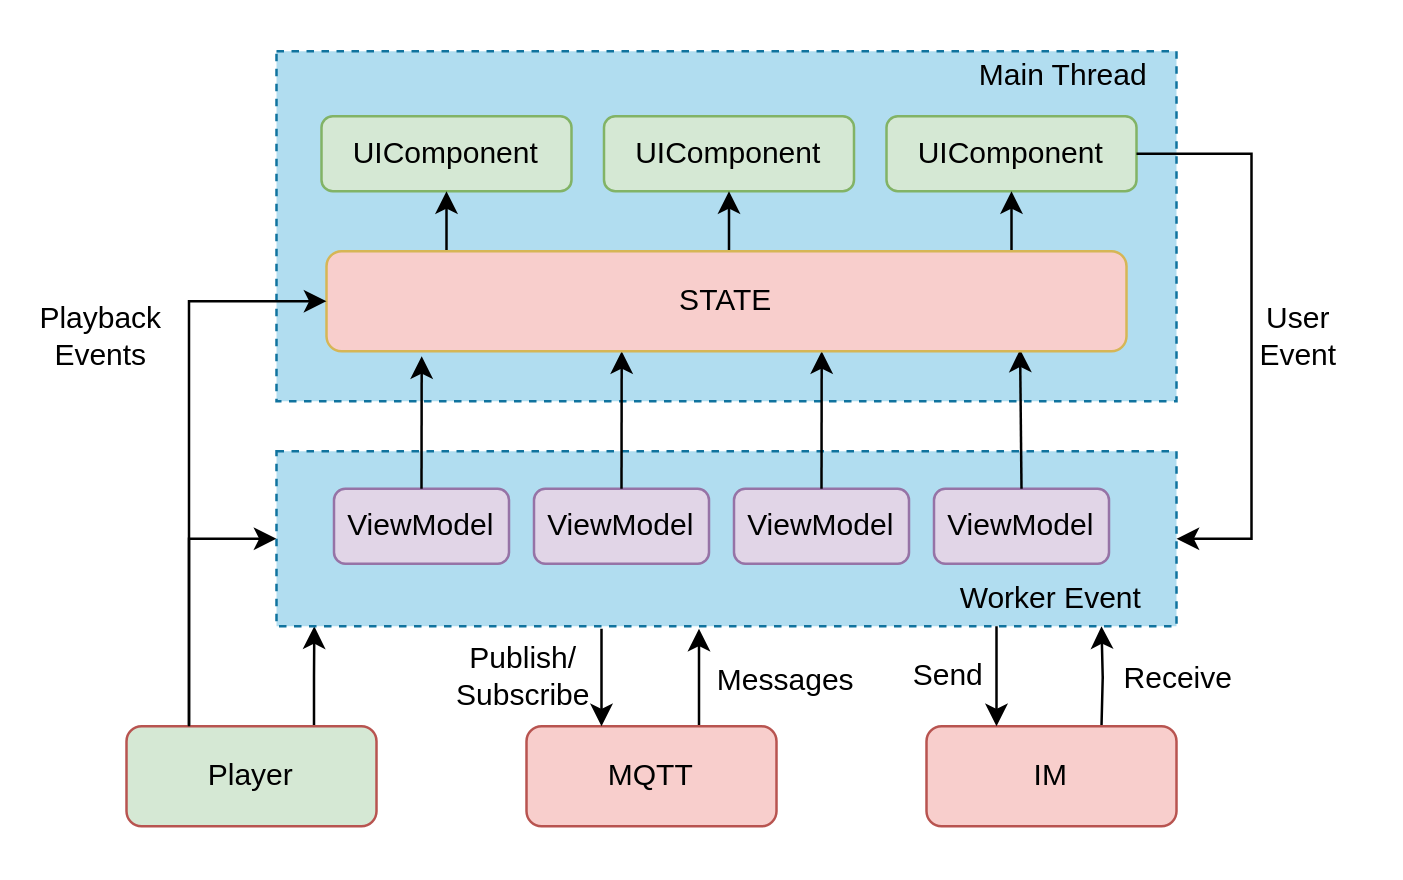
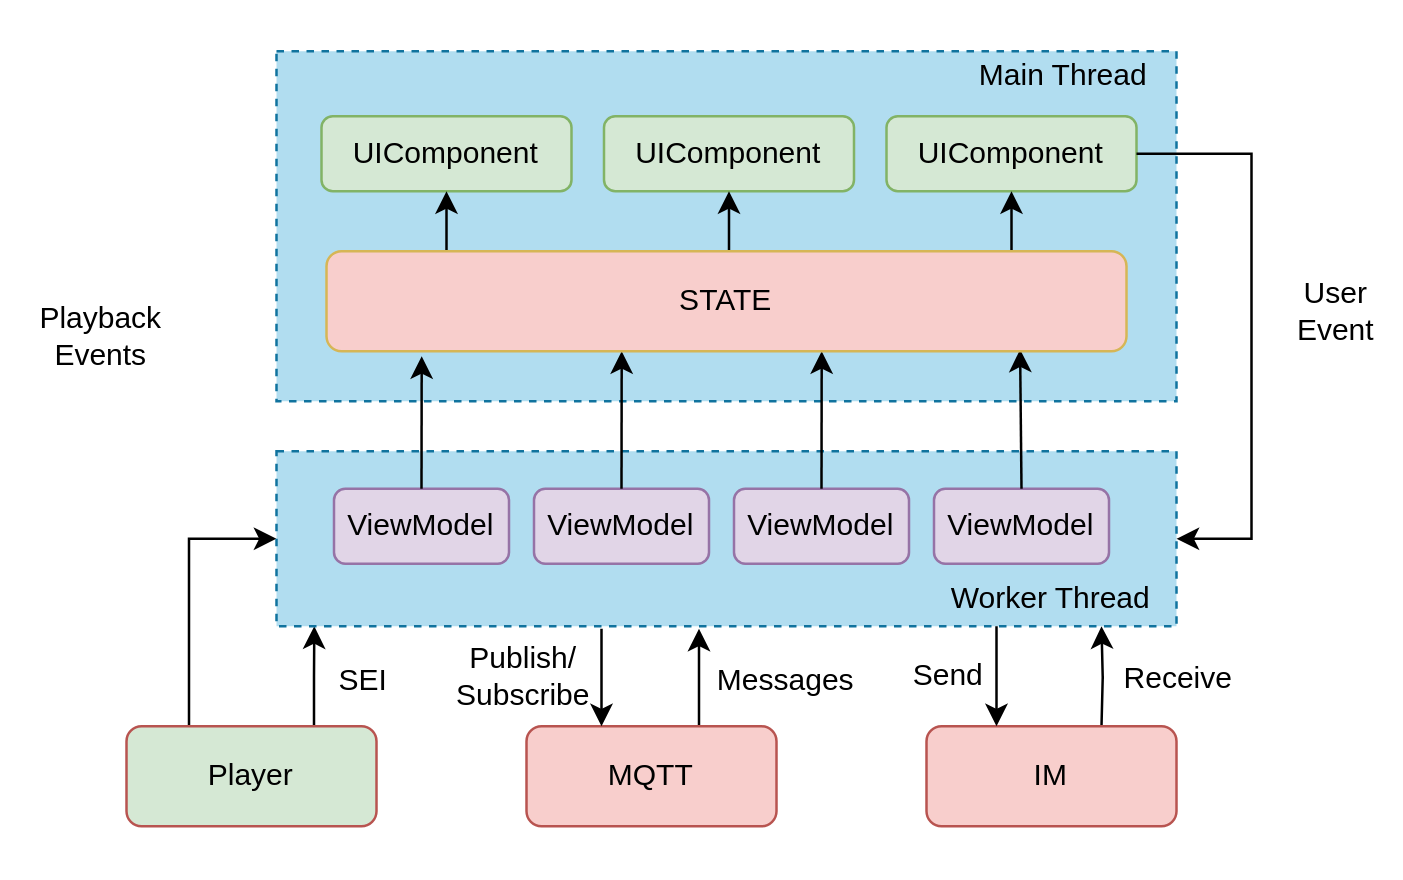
(1299, 336) -> (1336, 311)
(189, 357) -> none
(1051, 599) -> (1051, 599)
none -> (364, 681)
